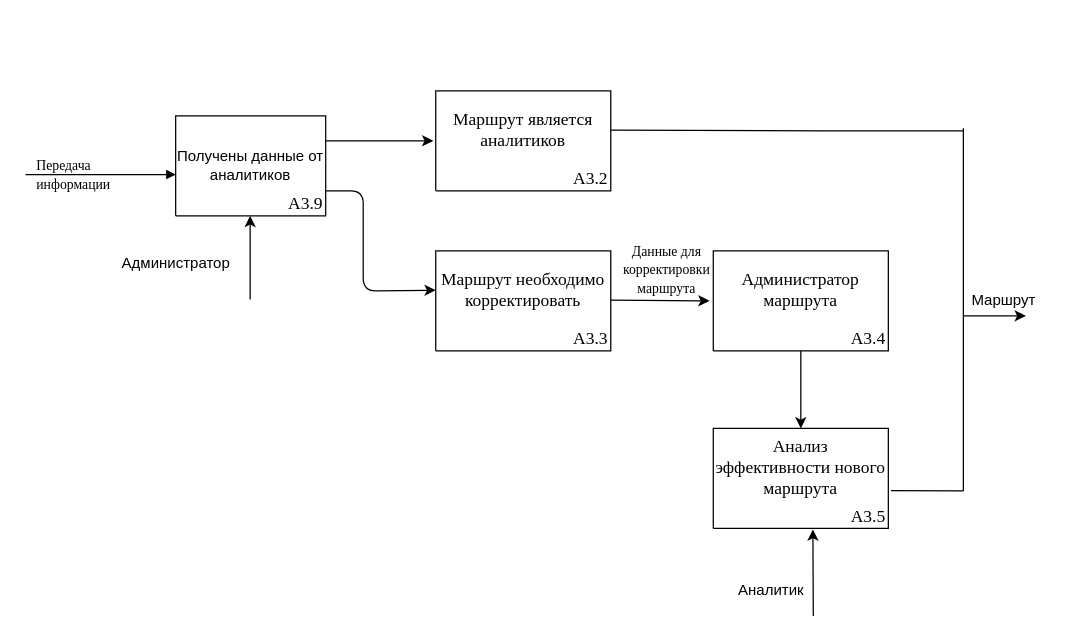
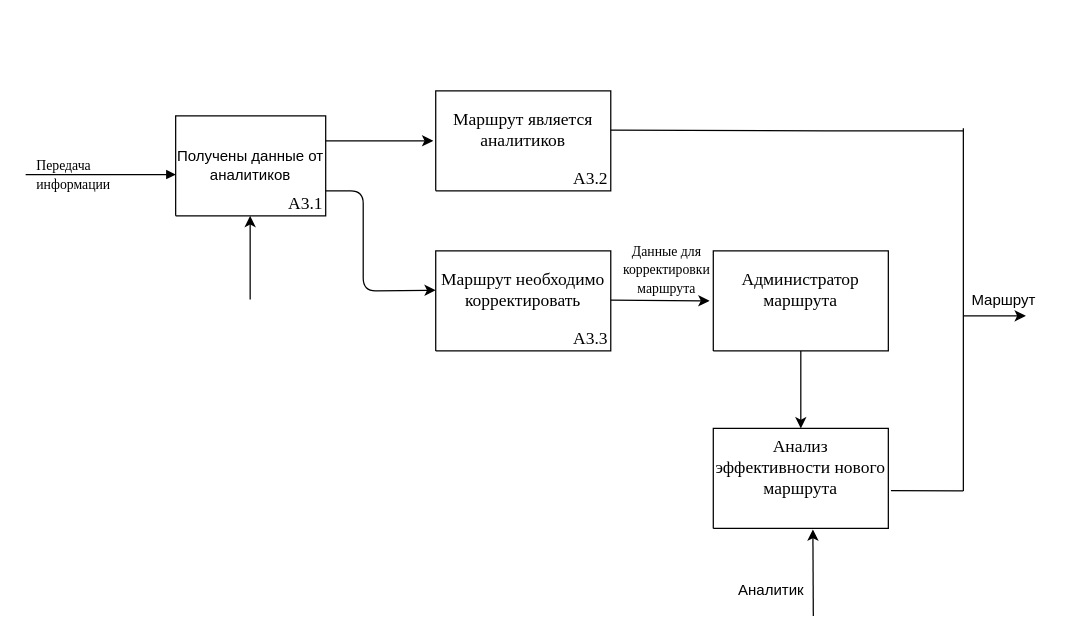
(308, 204) -> (308, 204)
(176, 263) -> none
(801, 339) -> none
(801, 517) -> none
